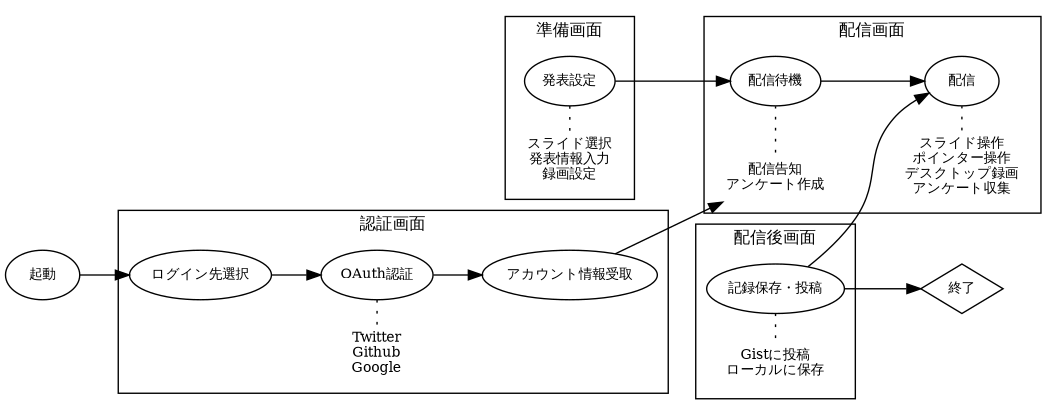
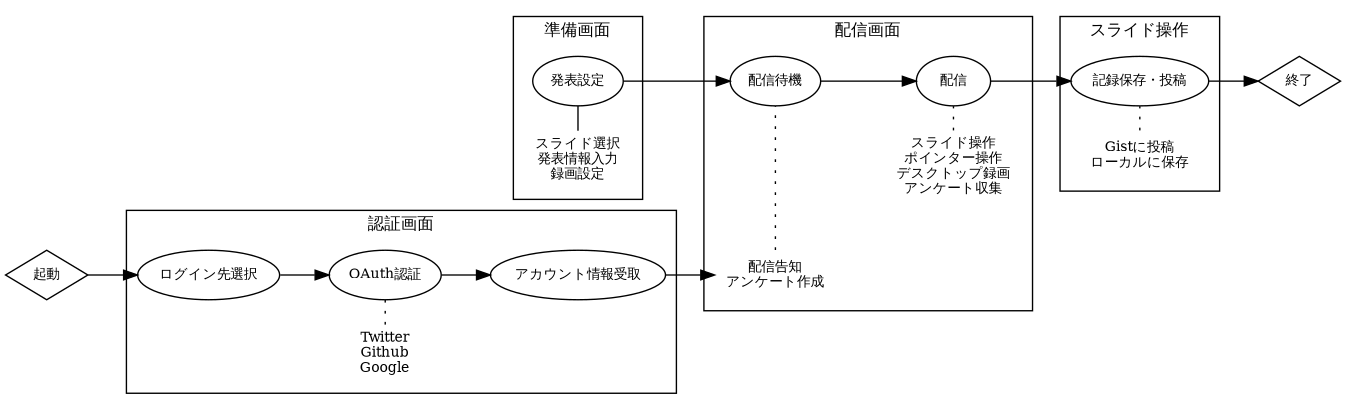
(570, 118) -> (578, 118)
(870, 186) -> (1024, 81)
(776, 239) -> (1140, 31)
(43, 275) -> (47, 275)
